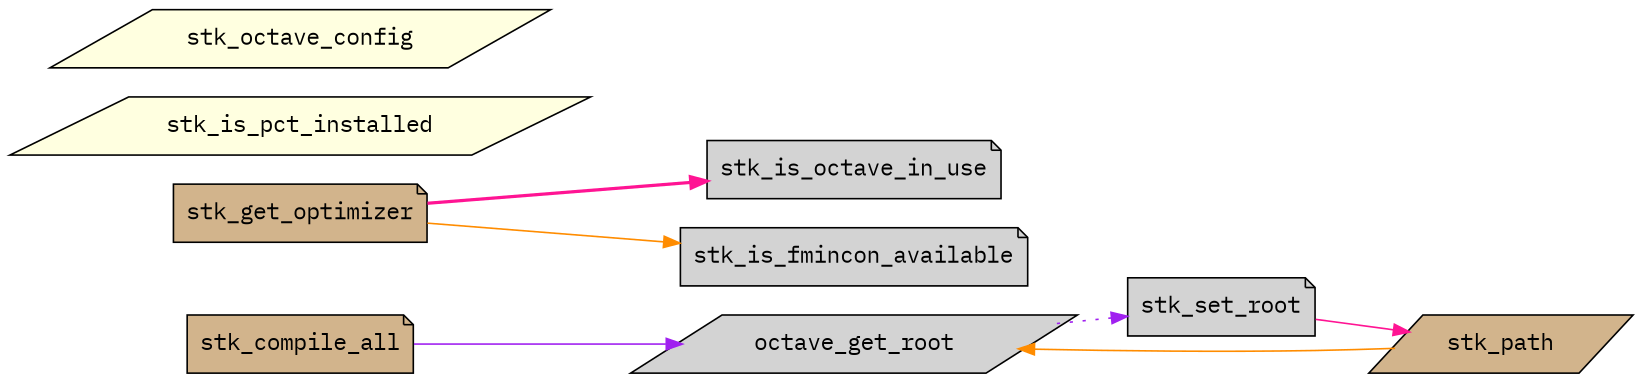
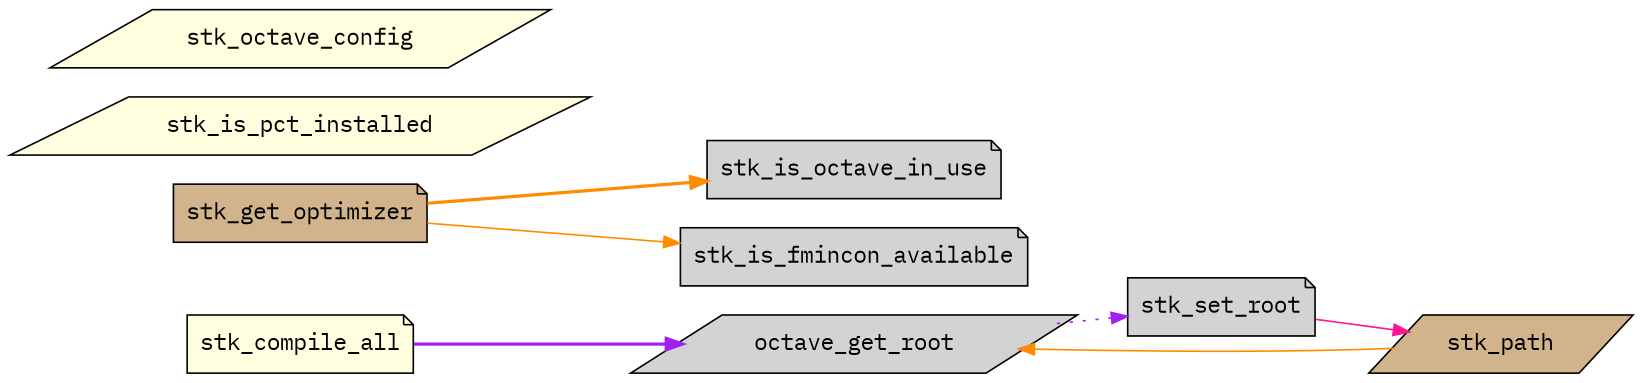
(559, 193) -> (559, 193)
(300, 344) -> (300, 344)
(540, 344) -> (540, 344)
